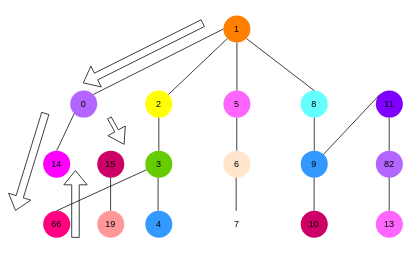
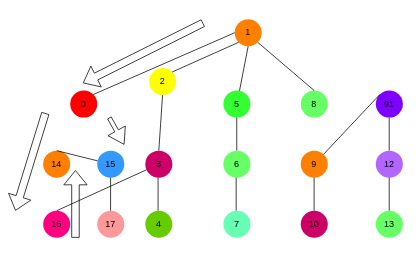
(237, 29) -> (248, 33)
(84, 104) -> (84, 104)
(159, 104) -> (162, 81)
(237, 104) -> (237, 104)
(314, 104) -> (314, 104)
(389, 104) -> (389, 104)
(65, 132) -> (77, 155)
(314, 134) -> none
(57, 164) -> (57, 164)
(111, 164) -> (111, 164)
(159, 164) -> (159, 164)
(237, 164) -> (237, 164)
(314, 164) -> (314, 164)
(389, 164) -> (389, 164)
(57, 224) -> (57, 224)
(111, 224) -> (111, 224)
(159, 224) -> (159, 224)
(237, 224) -> (237, 224)
(389, 224) -> (389, 224)
